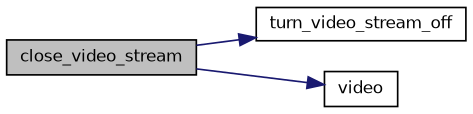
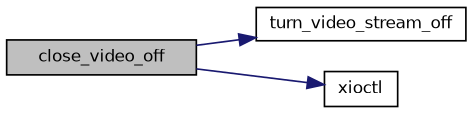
(101, 57) -> (101, 57)
(361, 89) -> (361, 89)
